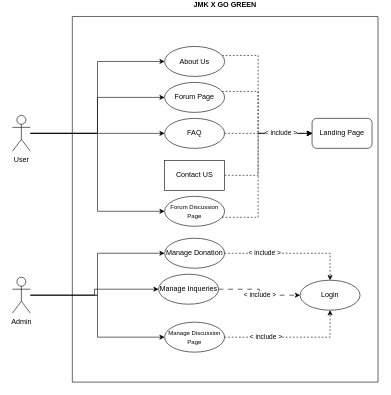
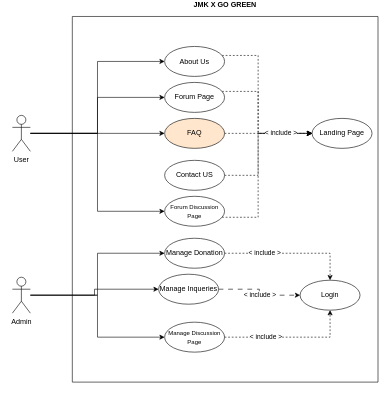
(195, 134) -> (195, 134)
(342, 134) -> (342, 134)
(195, 176) -> (195, 176)
